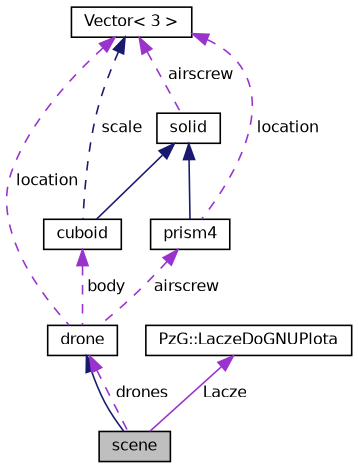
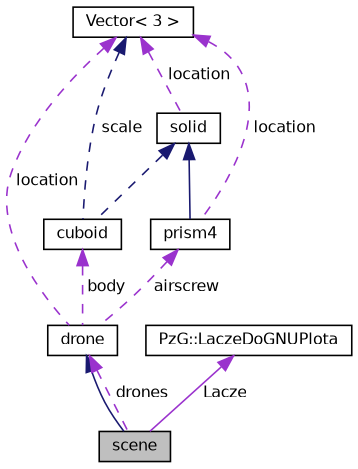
(199, 75) -> (197, 75)
(130, 187) -> (130, 187)
